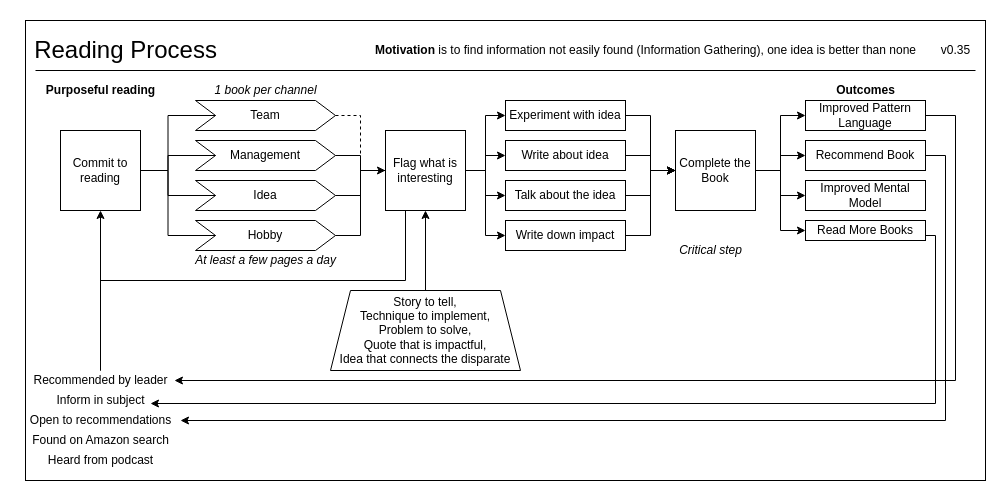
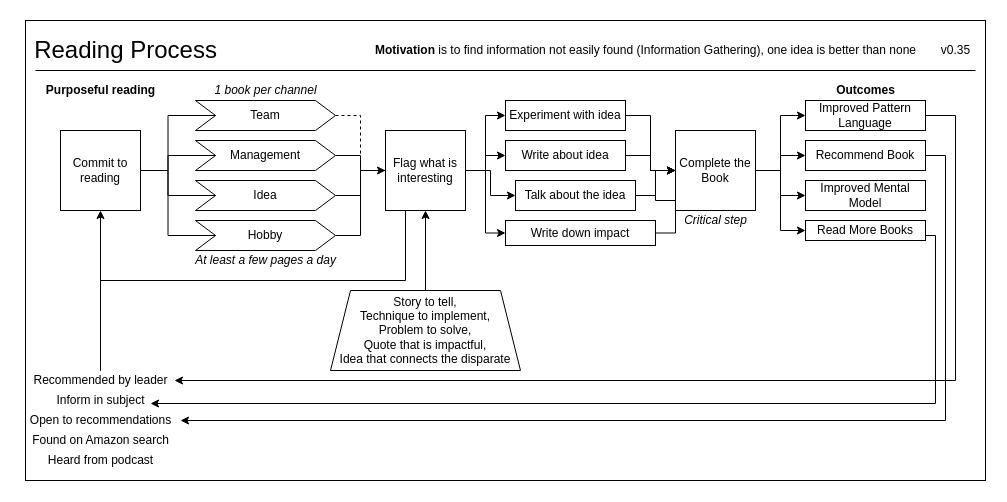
(566, 196) -> (576, 196)
(566, 236) -> (581, 233)
(711, 251) -> (716, 221)
